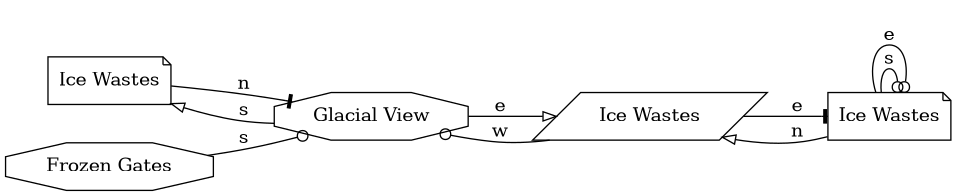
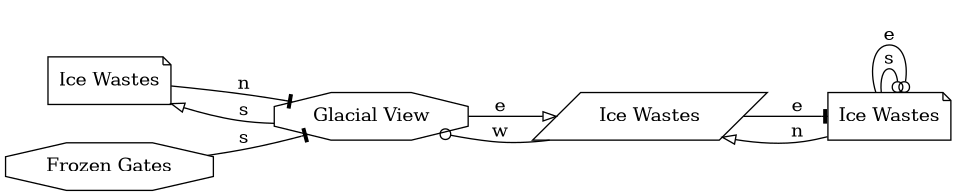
(253, 148) -> (255, 147)
